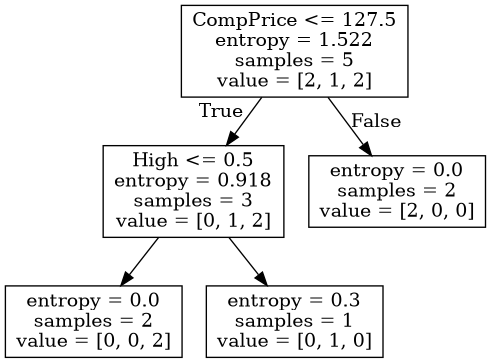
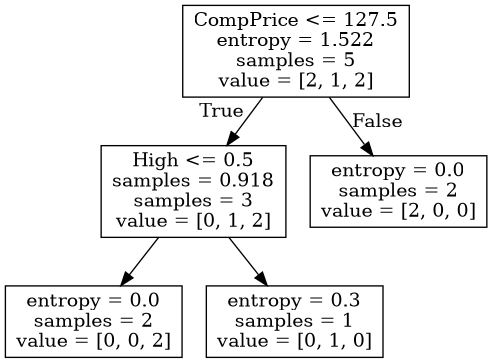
(194, 192) -> (194, 192)
